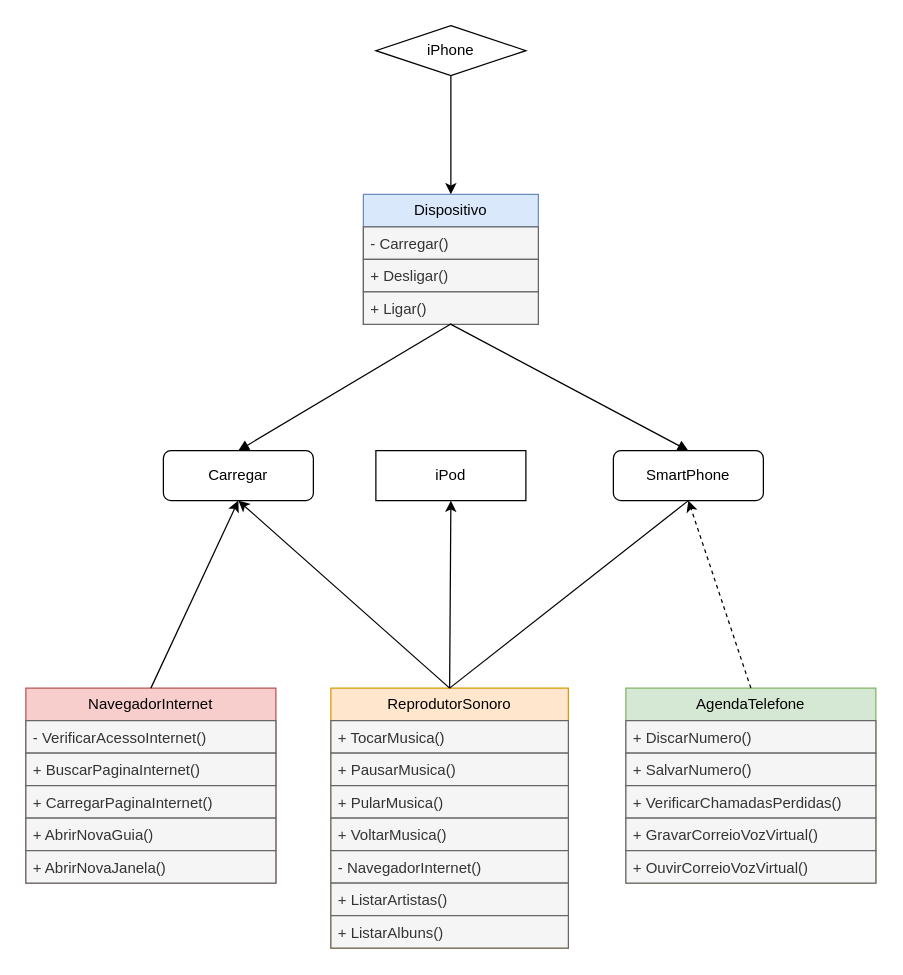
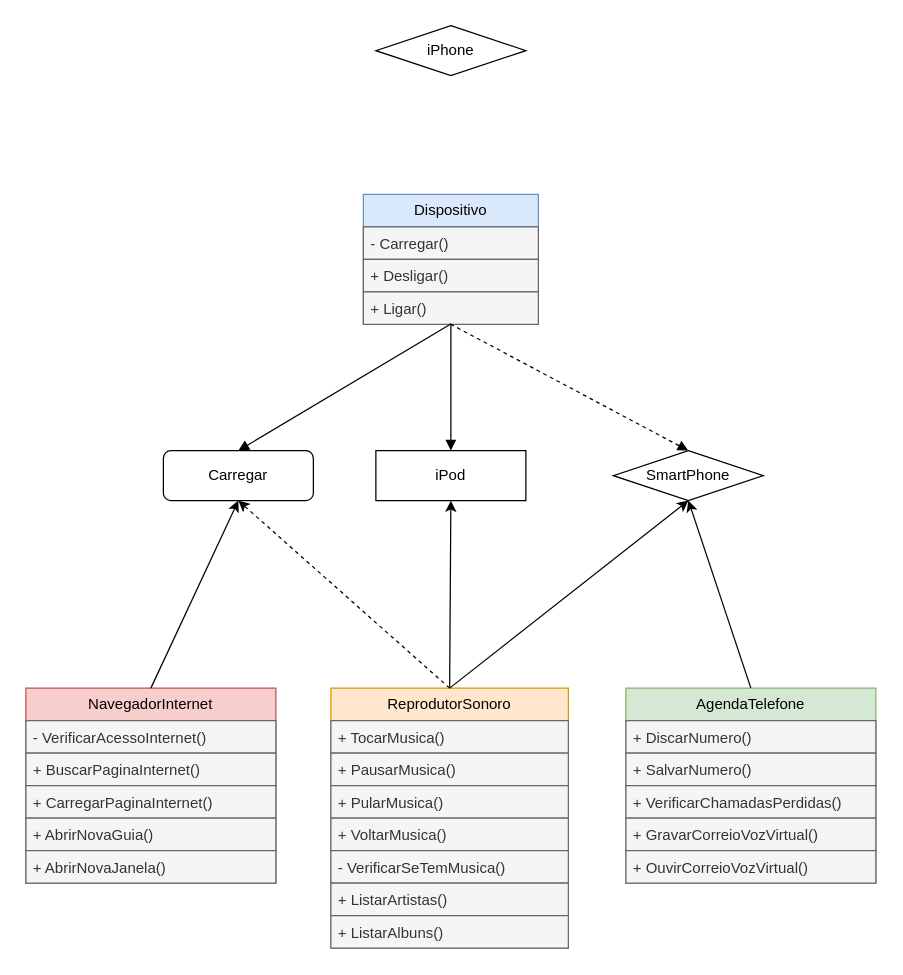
(451, 131) -> none
none -> (451, 383)
(566, 386) -> (566, 386)
(688, 476) -> (688, 476)
(684, 504) -> (681, 506)
(346, 596) -> (346, 596)
(720, 598) -> (720, 598)
(424, 868) -> (431, 868)
